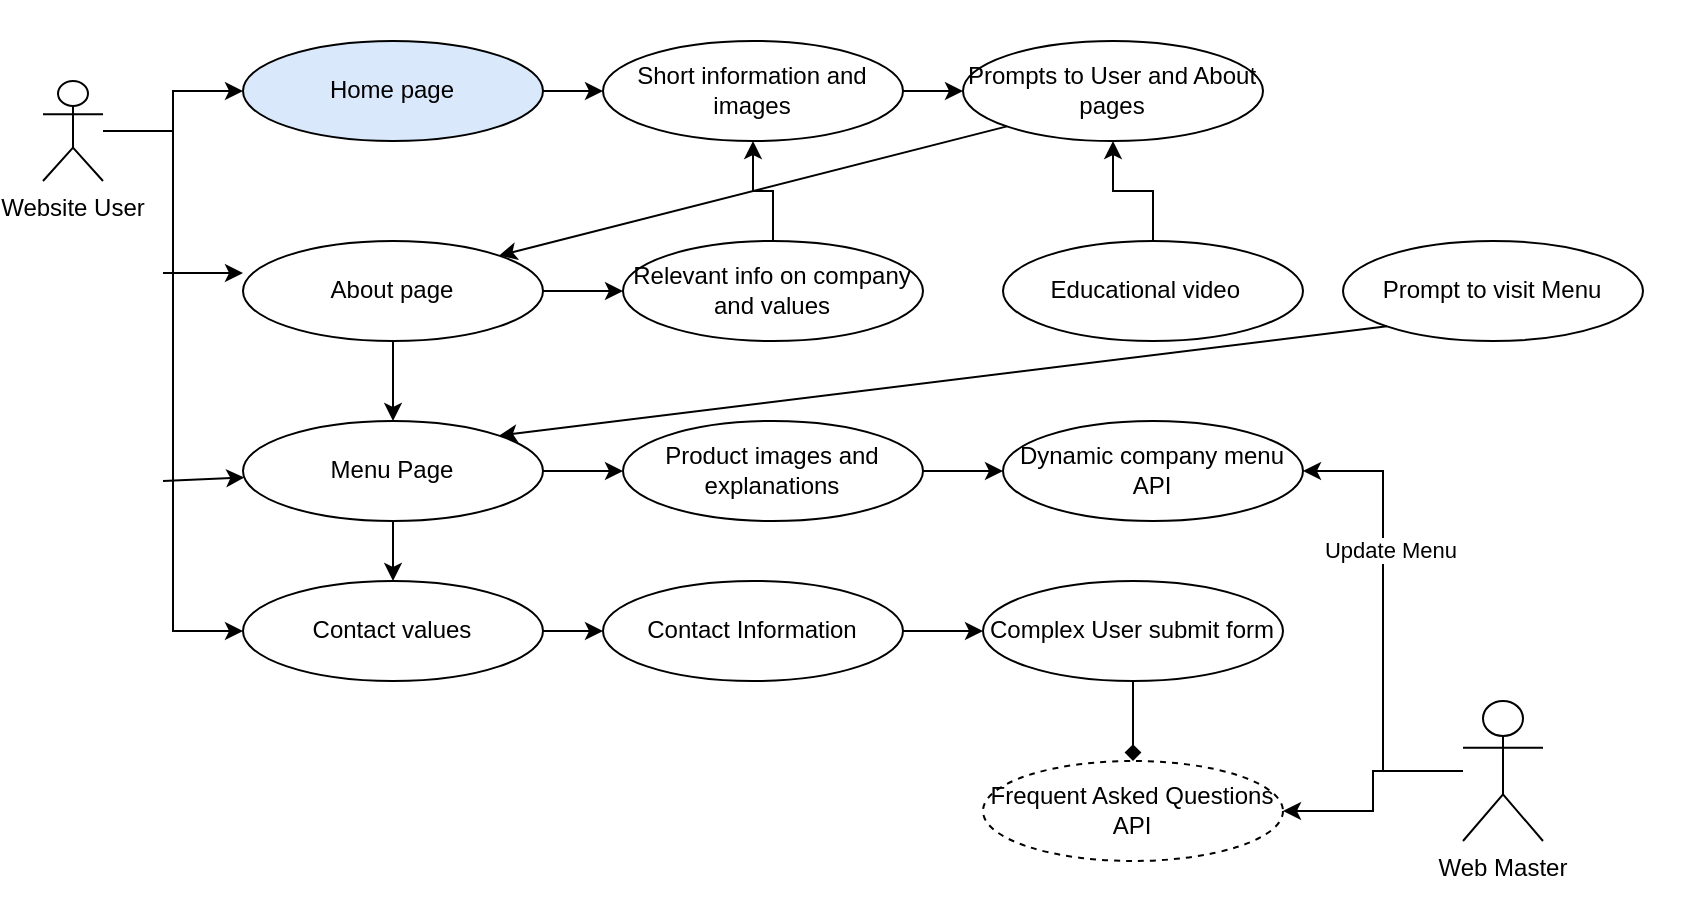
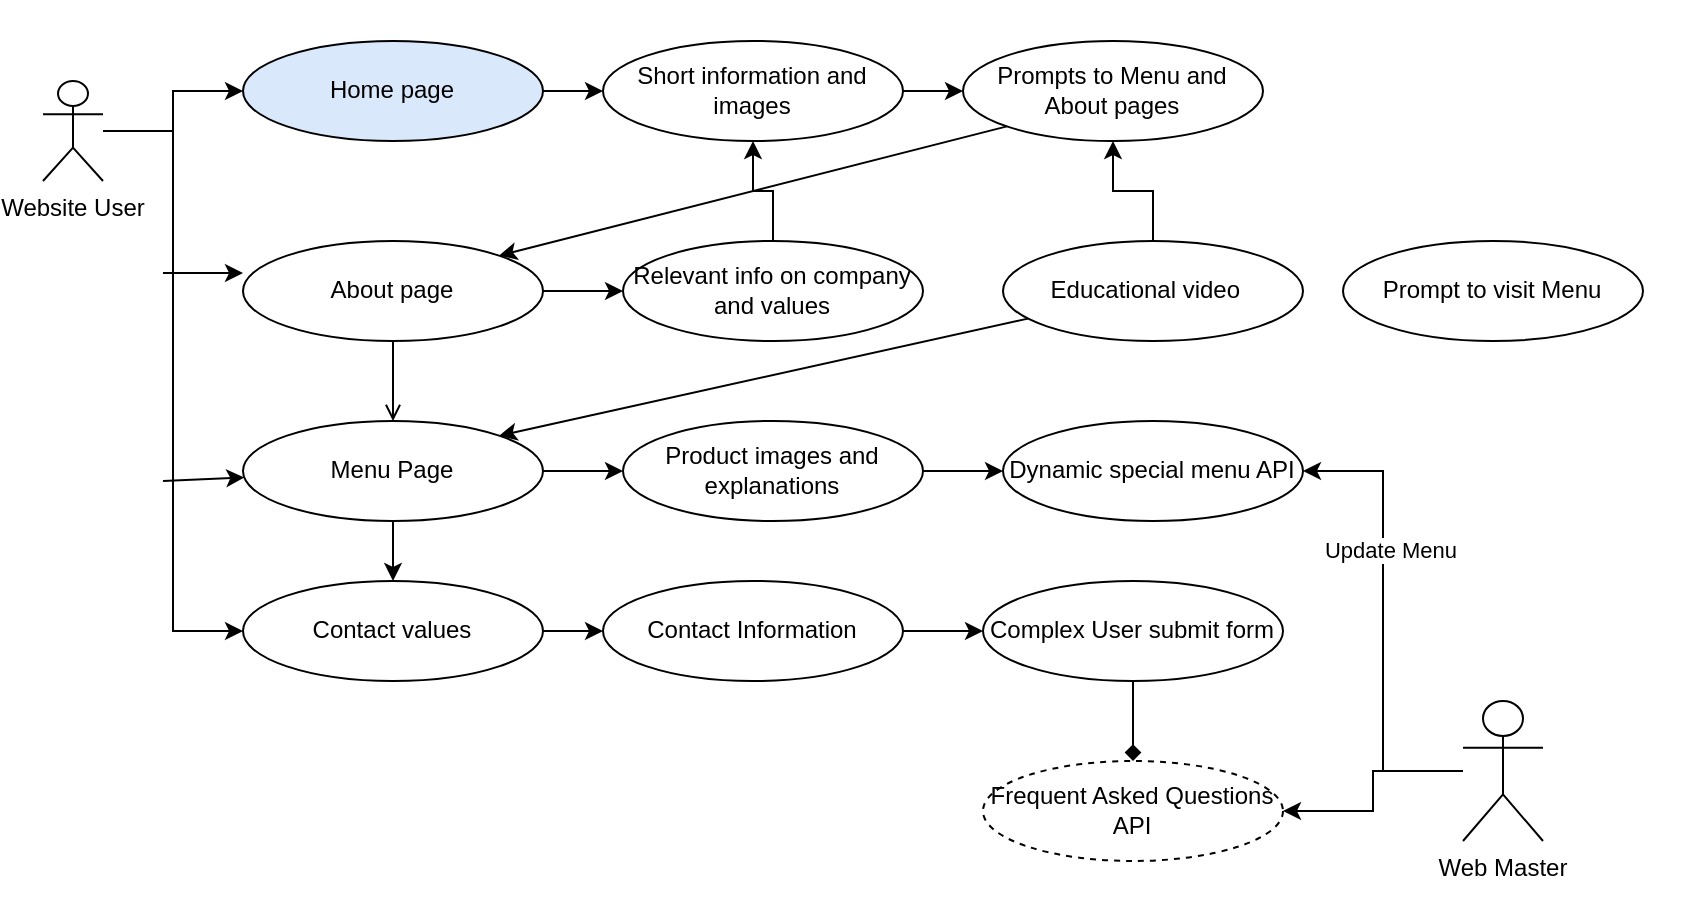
(1113, 91) -> (1113, 91)
(949, 380) -> (770, 376)
(393, 406) -> (393, 408)
(1153, 471) -> (1153, 471)
